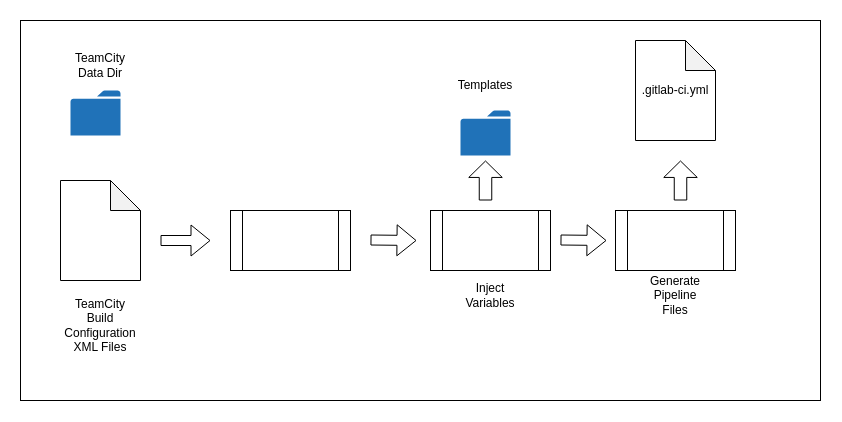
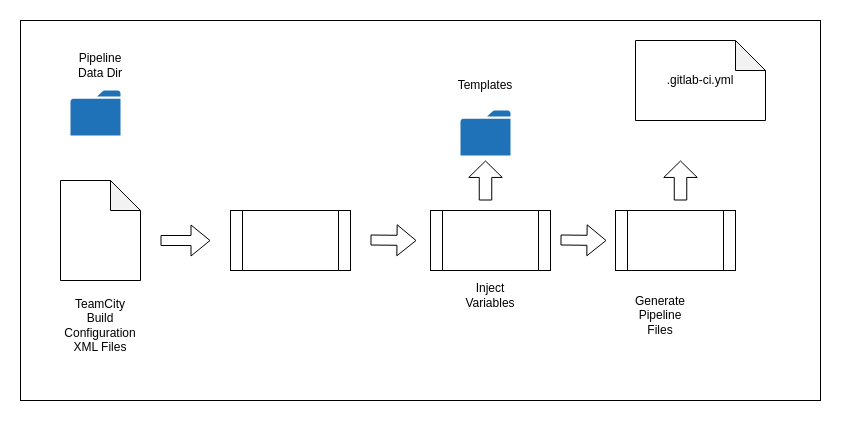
(101, 66) -> (101, 66)
(676, 91) -> (701, 81)
(676, 296) -> (661, 316)
